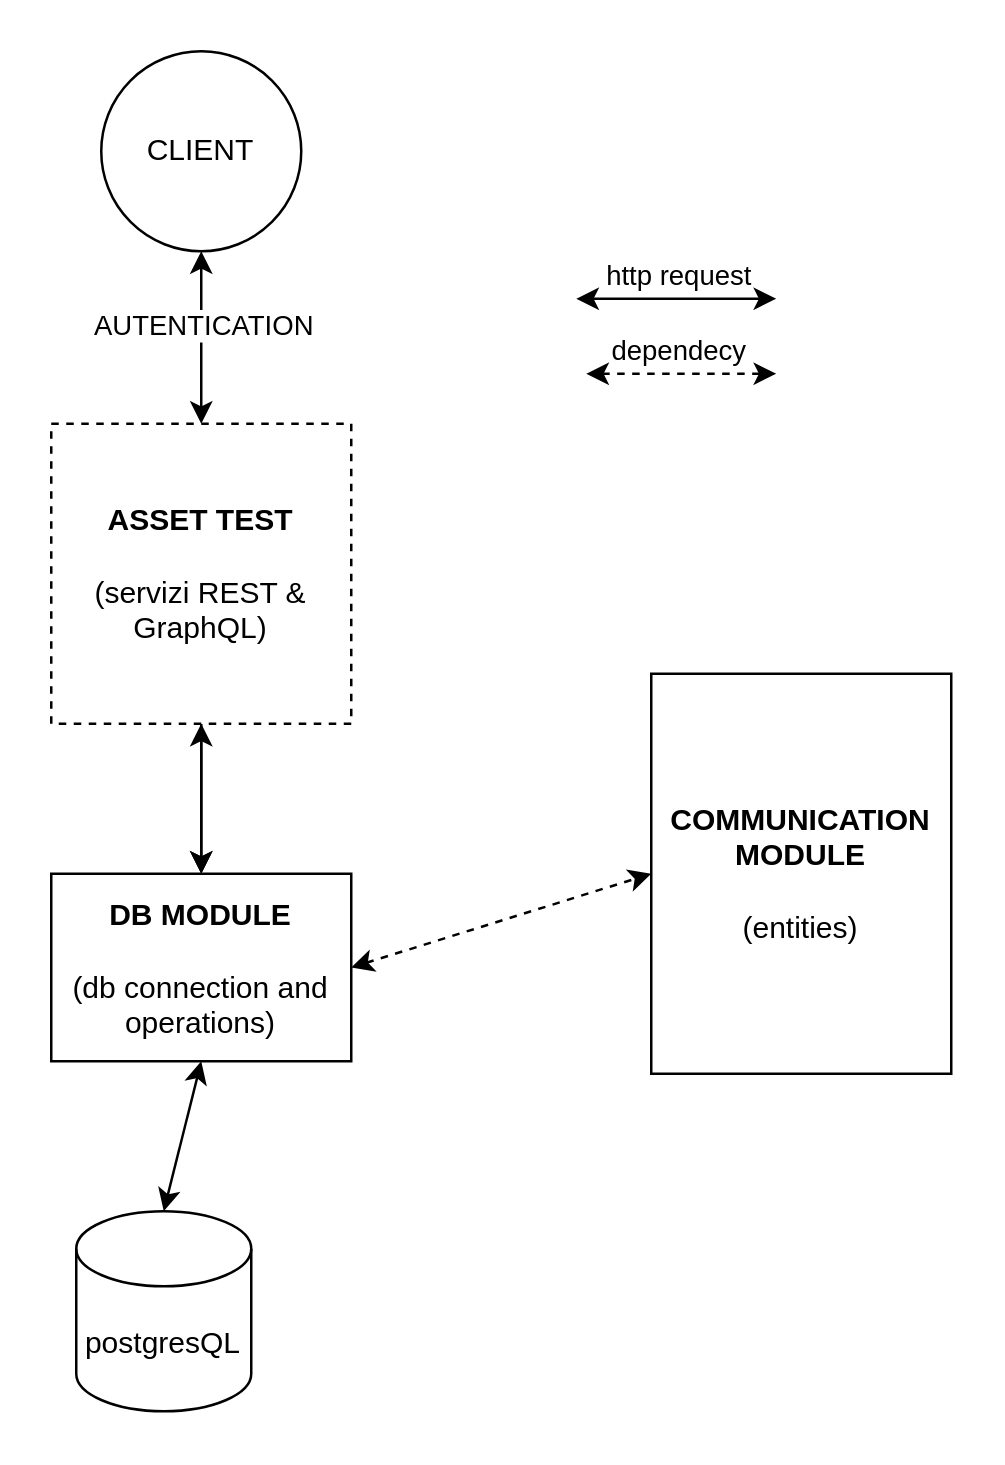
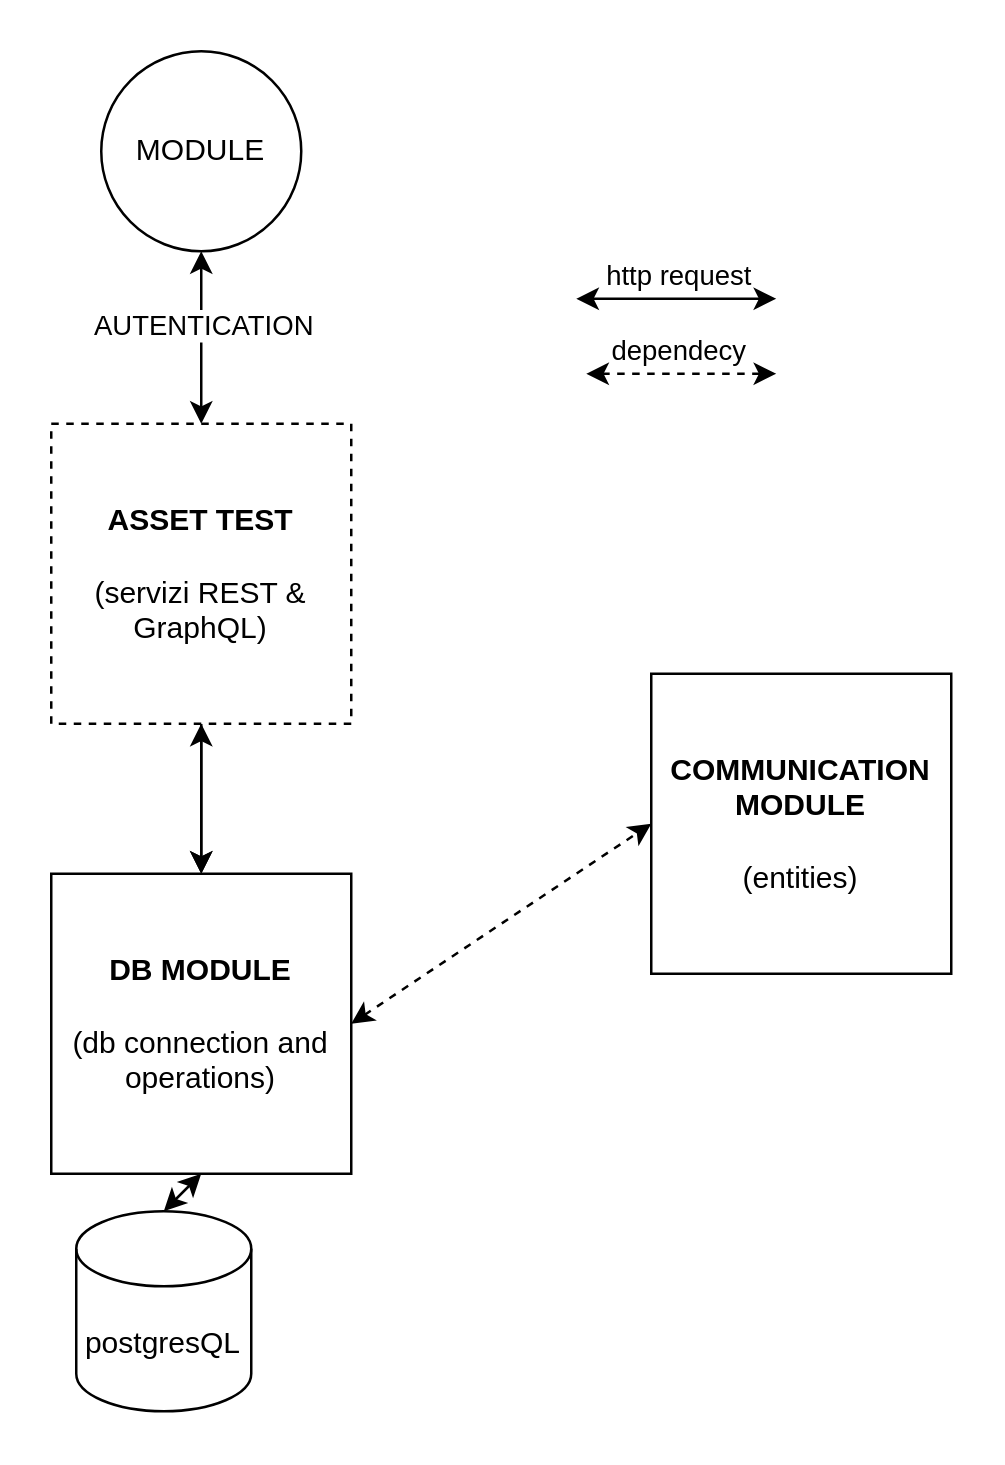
(201, 151) -> (201, 151)
(801, 874) -> (801, 824)
(201, 968) -> (201, 1024)
